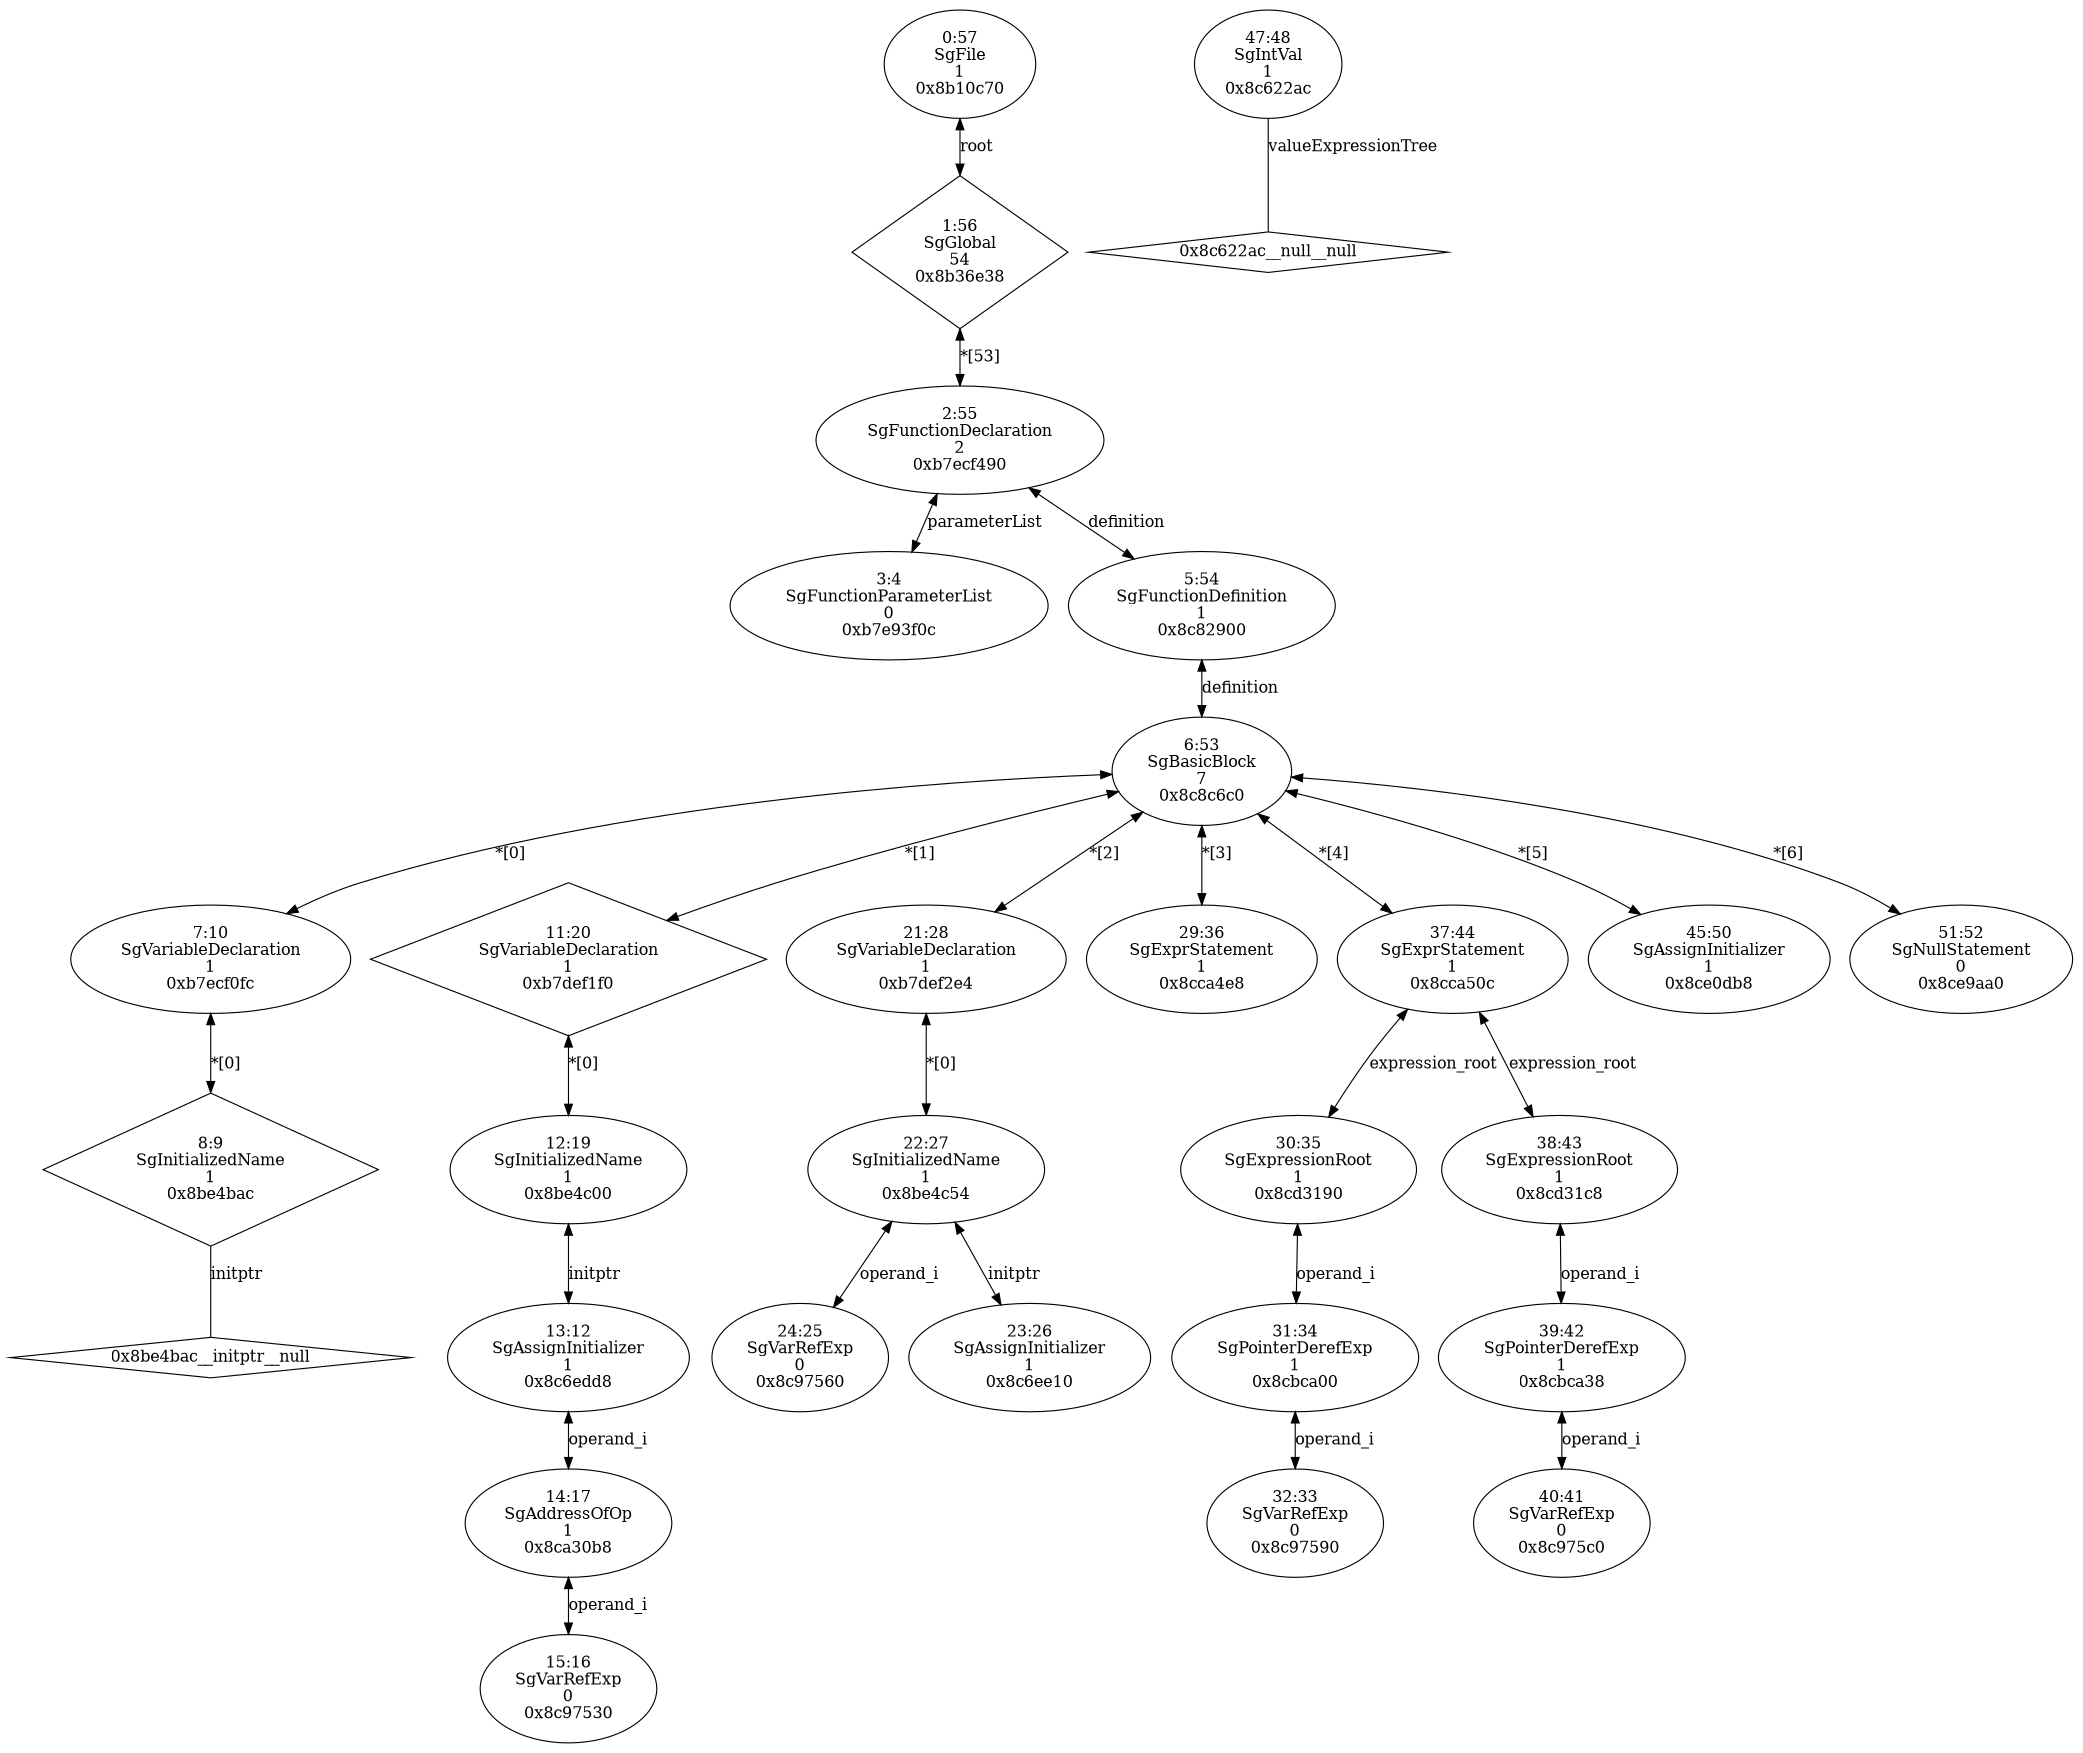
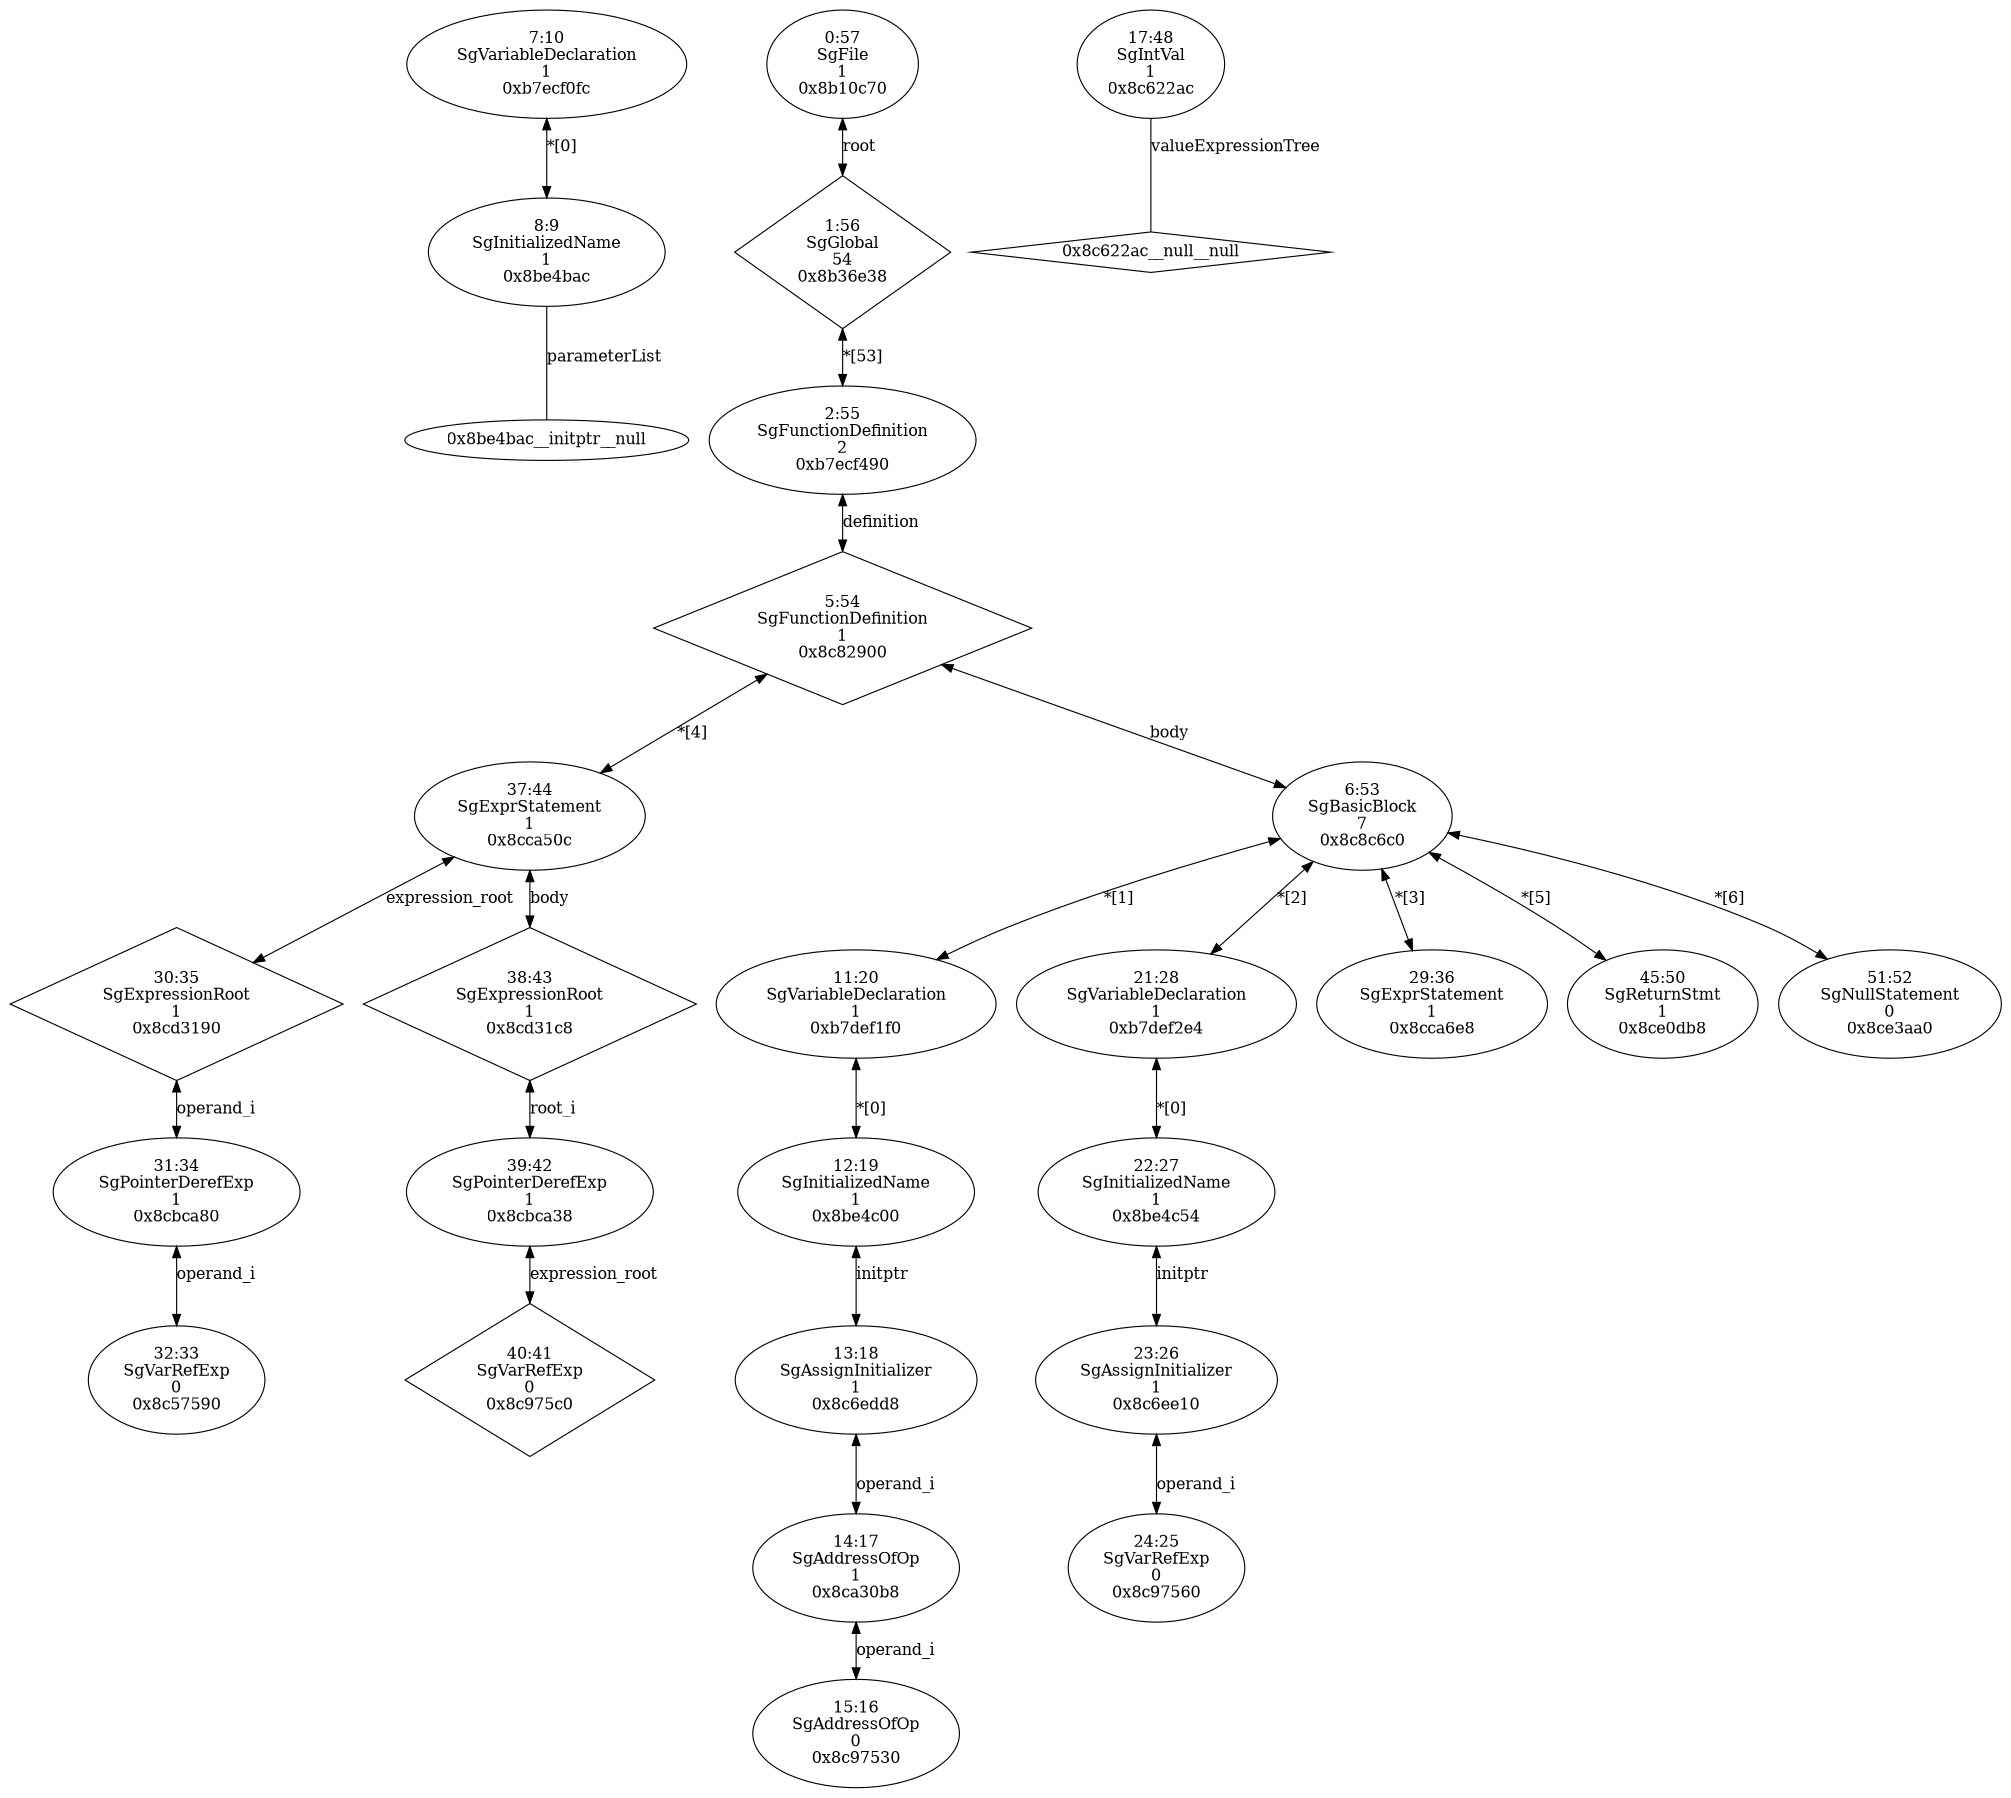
(1268, 64) -> (1151, 64)
(960, 440) -> (843, 440)
(889, 606) -> none
(1202, 606) -> (843, 628)
(1240, 689) -> (1169, 733)
(693, 811) -> none
(1325, 864) -> (684, 724)
(568, 959) -> (856, 1004)
(1202, 959) -> (1432, 1004)
(1709, 959) -> (1663, 1004)
(1961, 959) -> (1890, 1004)
(1573, 1064) -> (550, 899)
(211, 1170) -> (547, 252)
(1299, 1170) -> (177, 1004)
(1560, 1170) -> (530, 1004)
(863, 1265) -> (1156, 1474)
(237, 1275) -> (605, 357)
(1600, 1275) -> (553, 1109)
(211, 1358) -> (547, 440)
(568, 1358) -> (856, 1380)
(1295, 1358) -> (177, 1192)
(1601, 1440) -> (594, 1275)
(1295, 1523) -> (177, 1380)
(1562, 1523) -> (530, 1380)
(568, 1689) -> (856, 1734)
